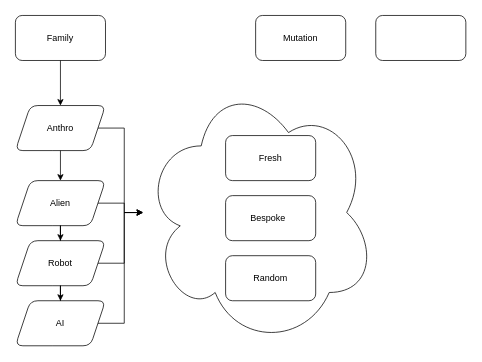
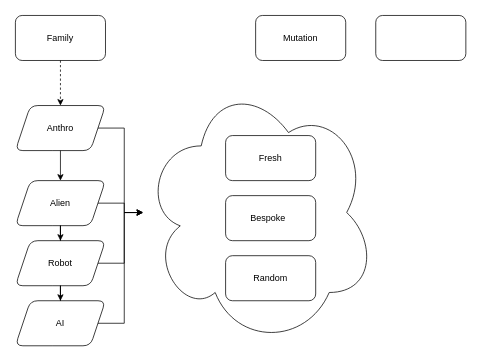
(60, 80) -> (60, 80)
